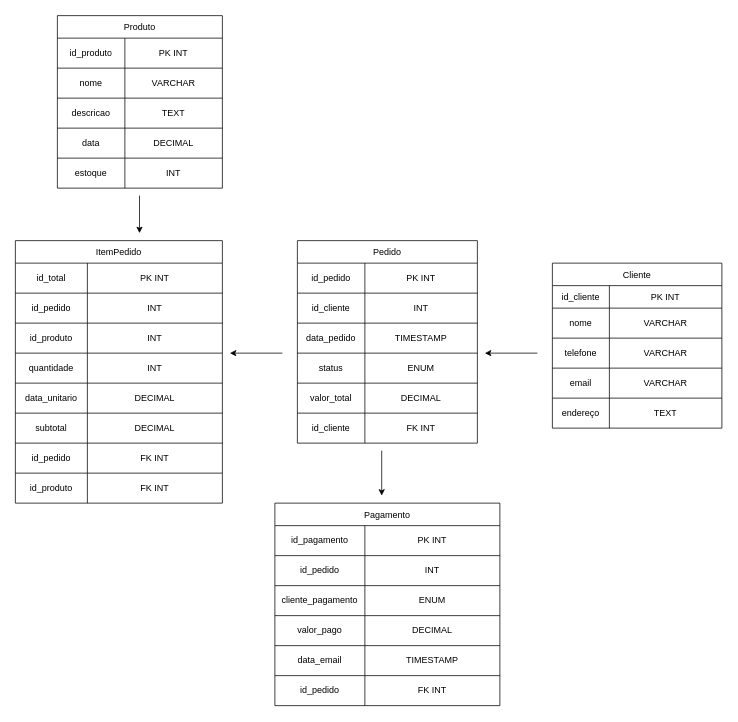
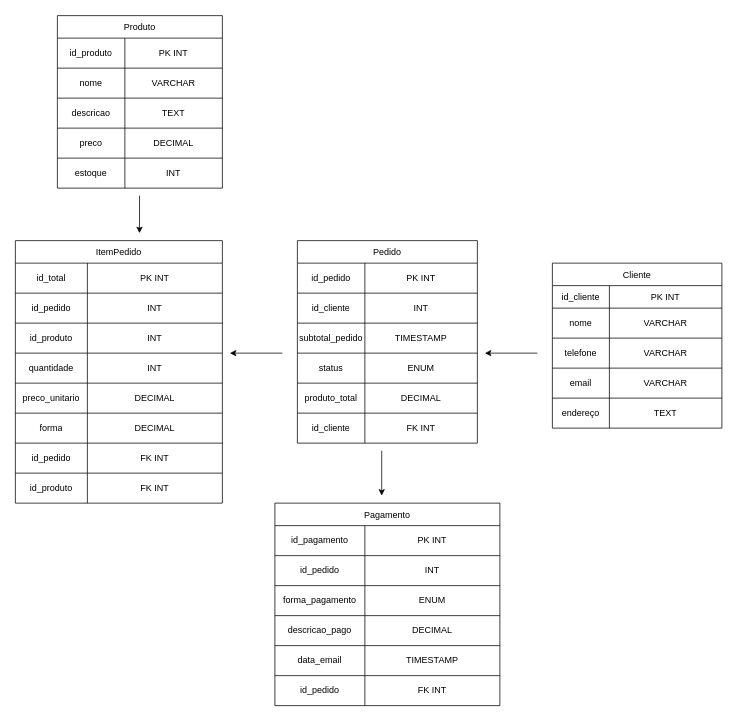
(91, 143) -> (91, 143)
(331, 338) -> (331, 338)
(51, 398) -> (51, 398)
(331, 398) -> (331, 398)
(51, 428) -> (51, 428)
(320, 600) -> (320, 600)
(320, 630) -> (320, 630)
